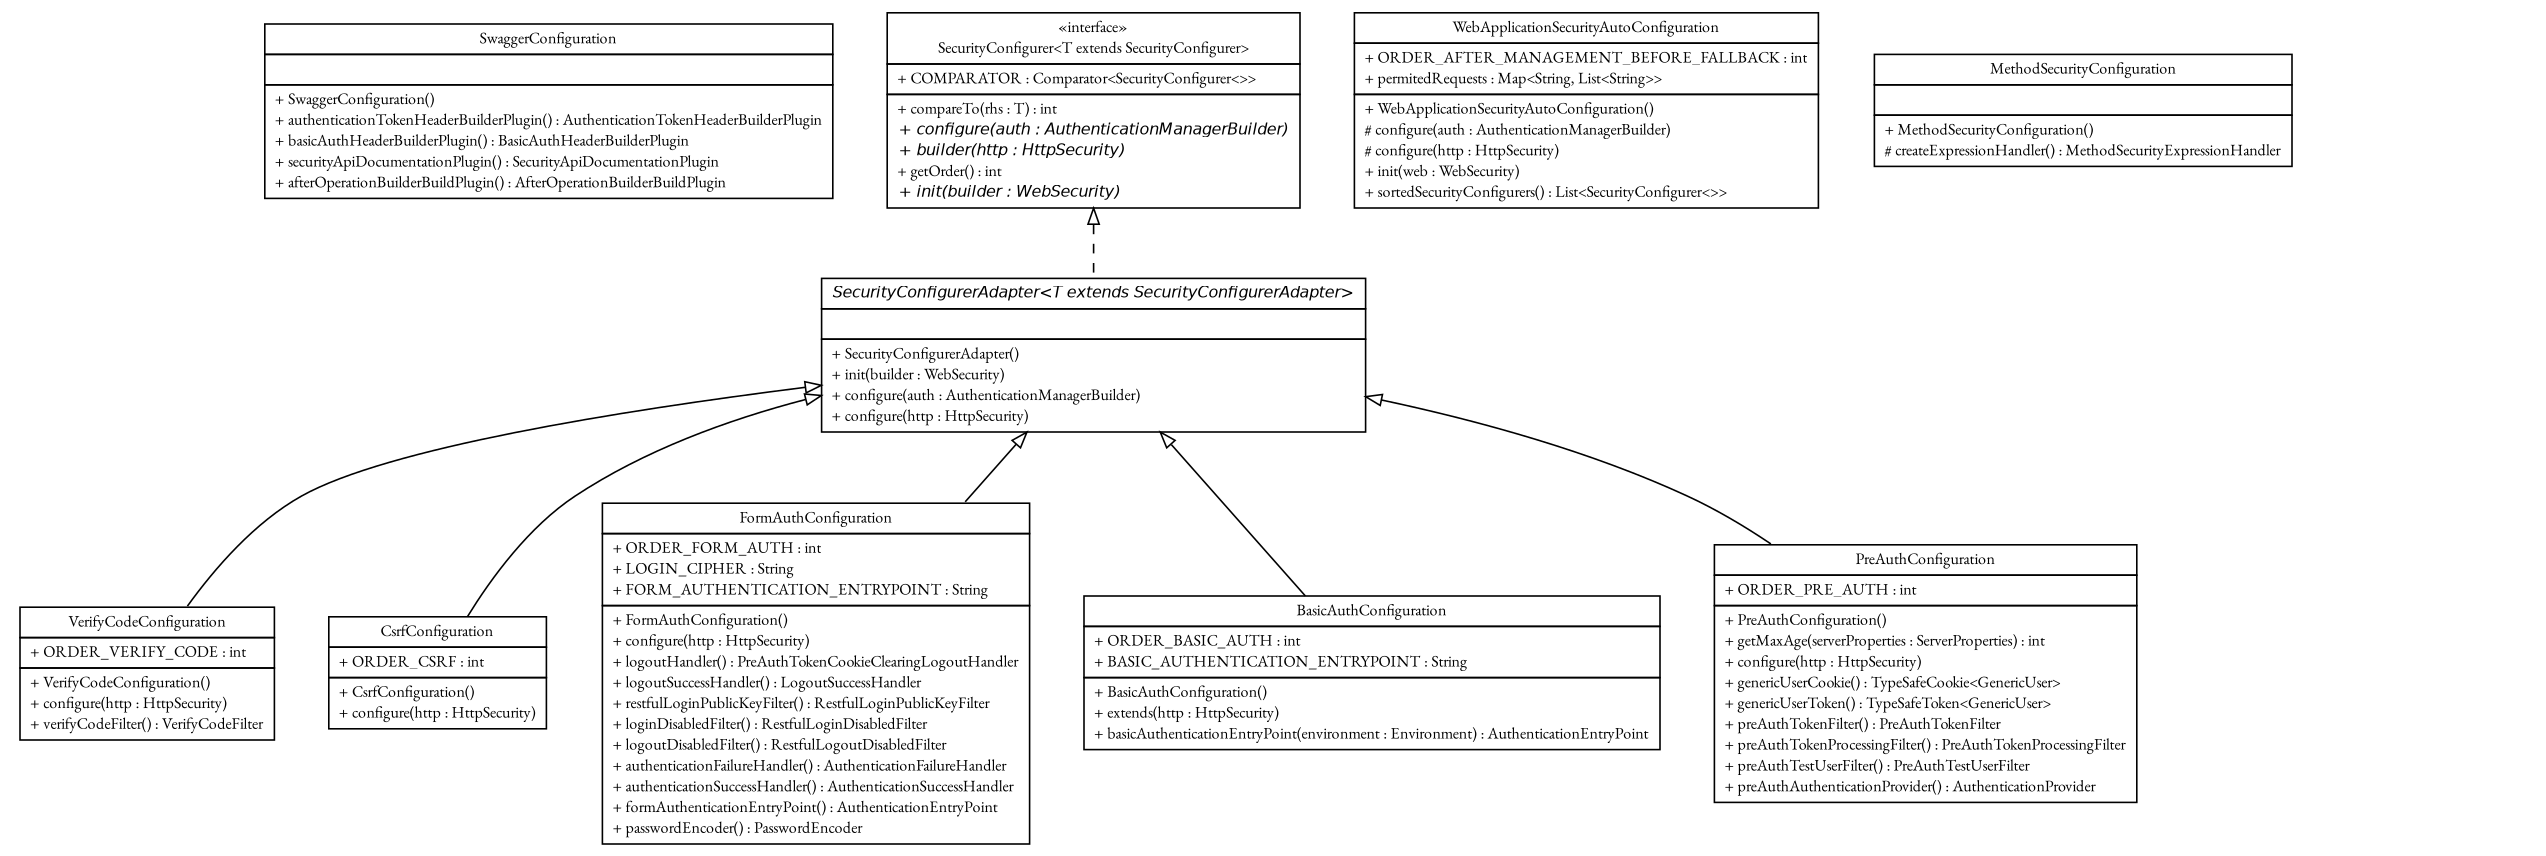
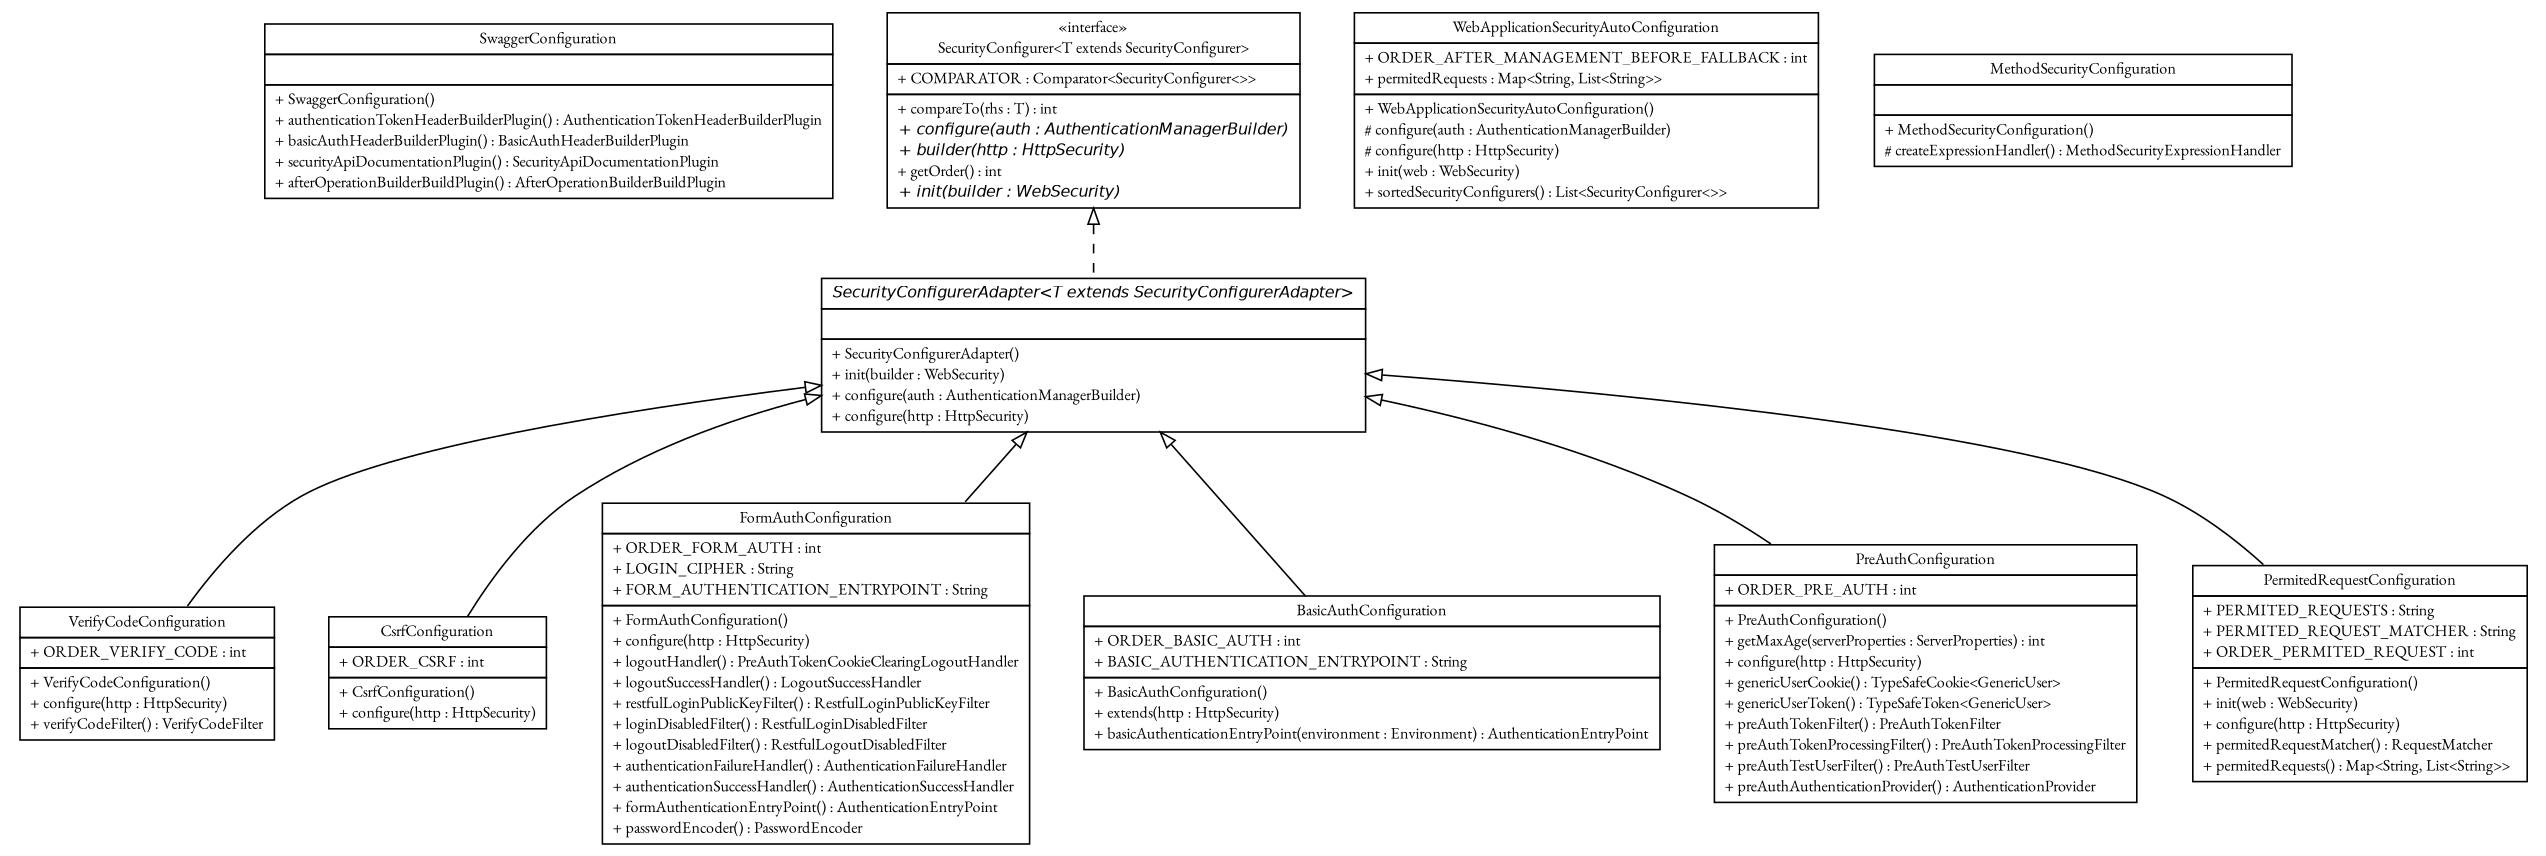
none -> (2359, 673)
